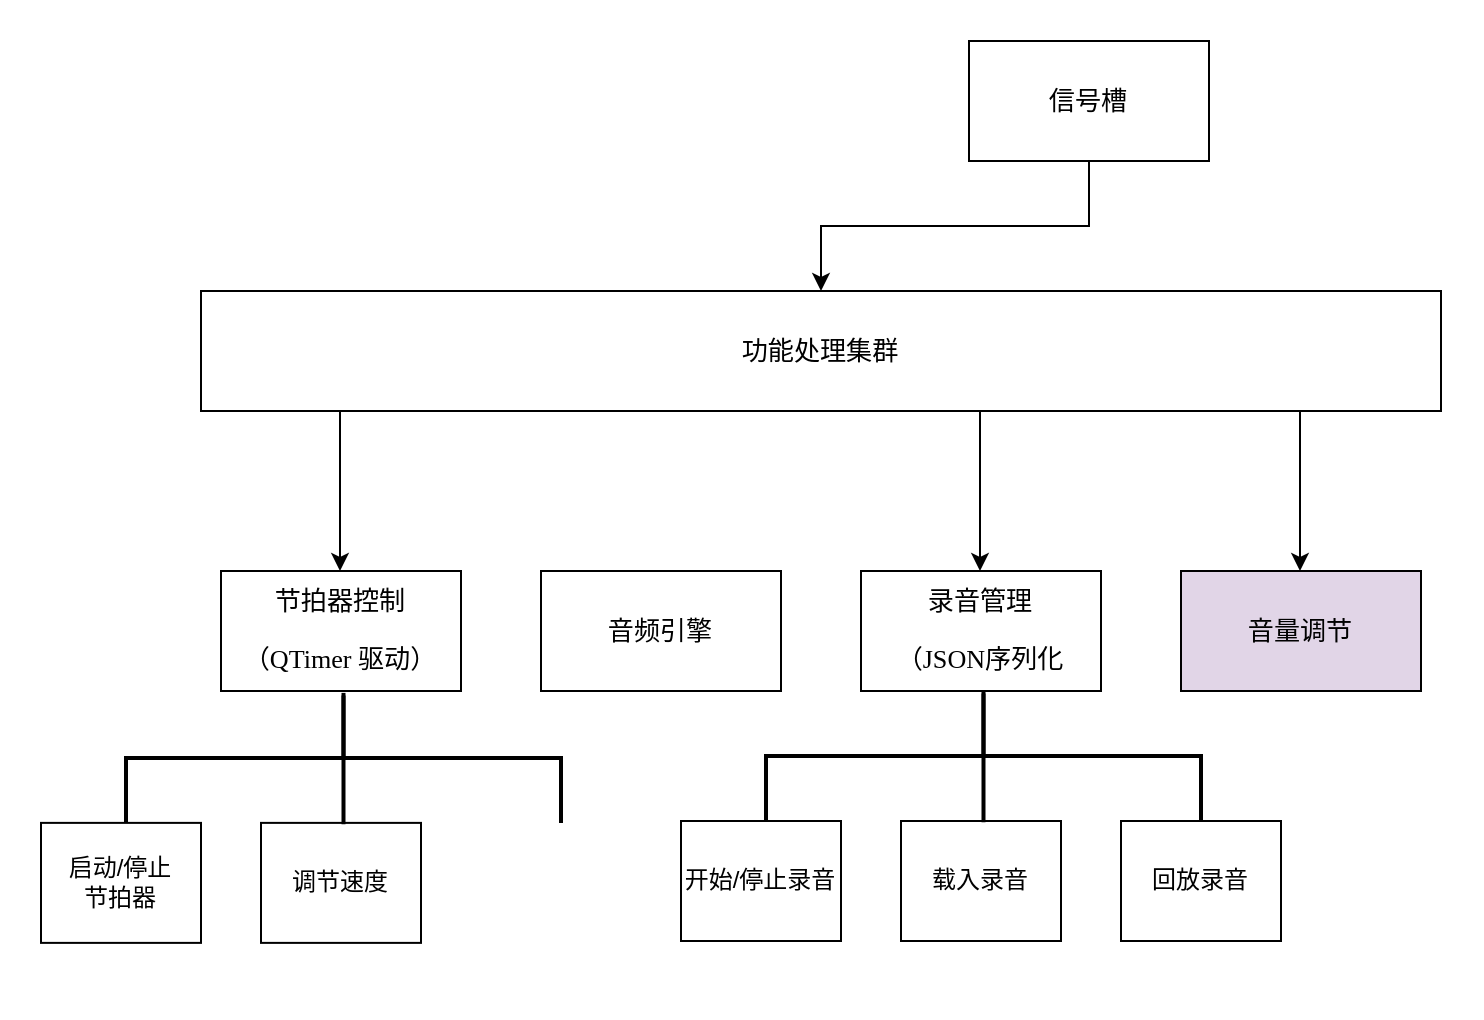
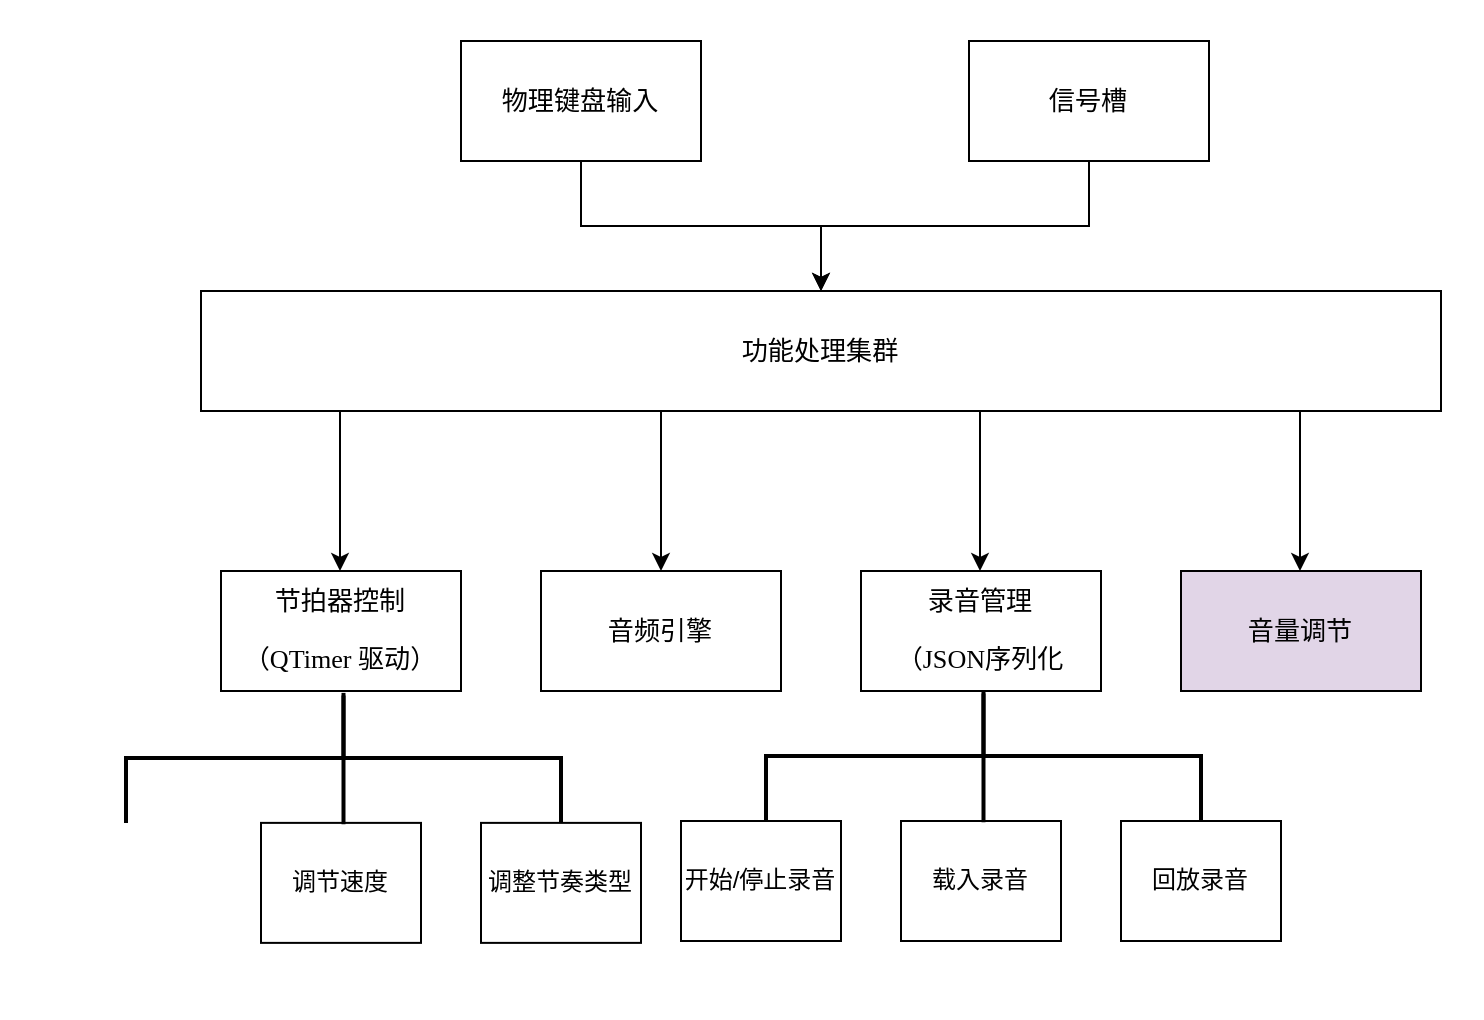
none -> (581, 101)
none -> (667, 226)
none -> (661, 484)
(121, 883) -> none
none -> (561, 883)
